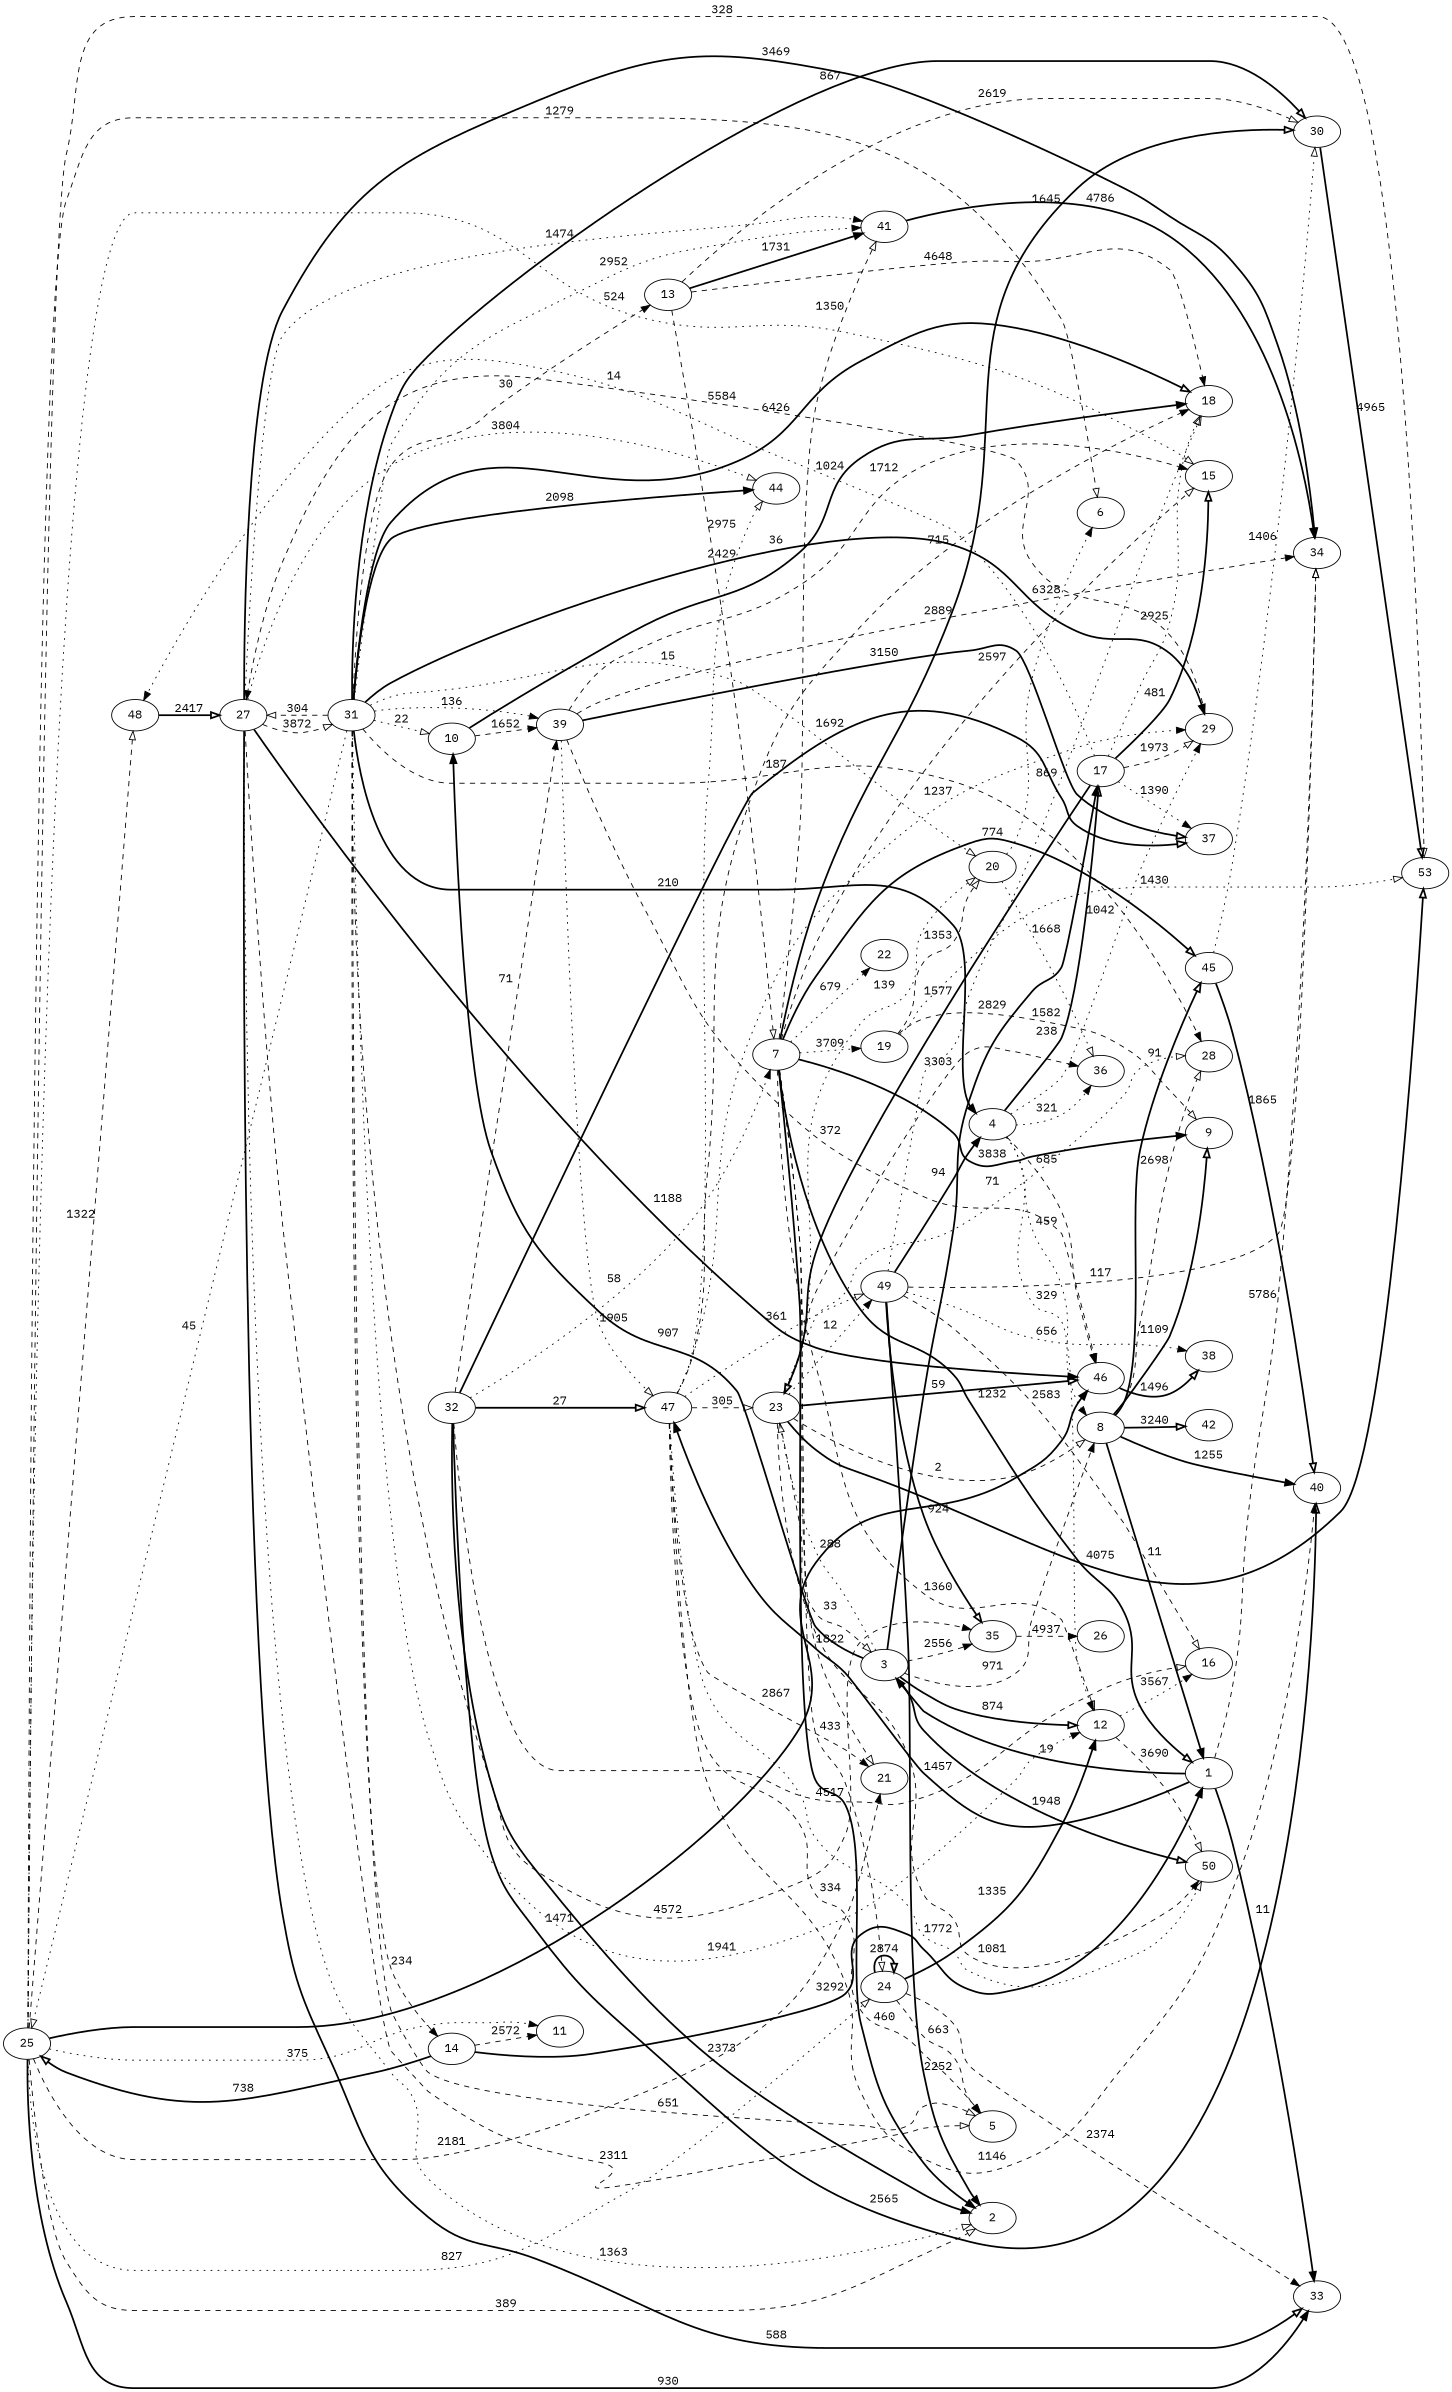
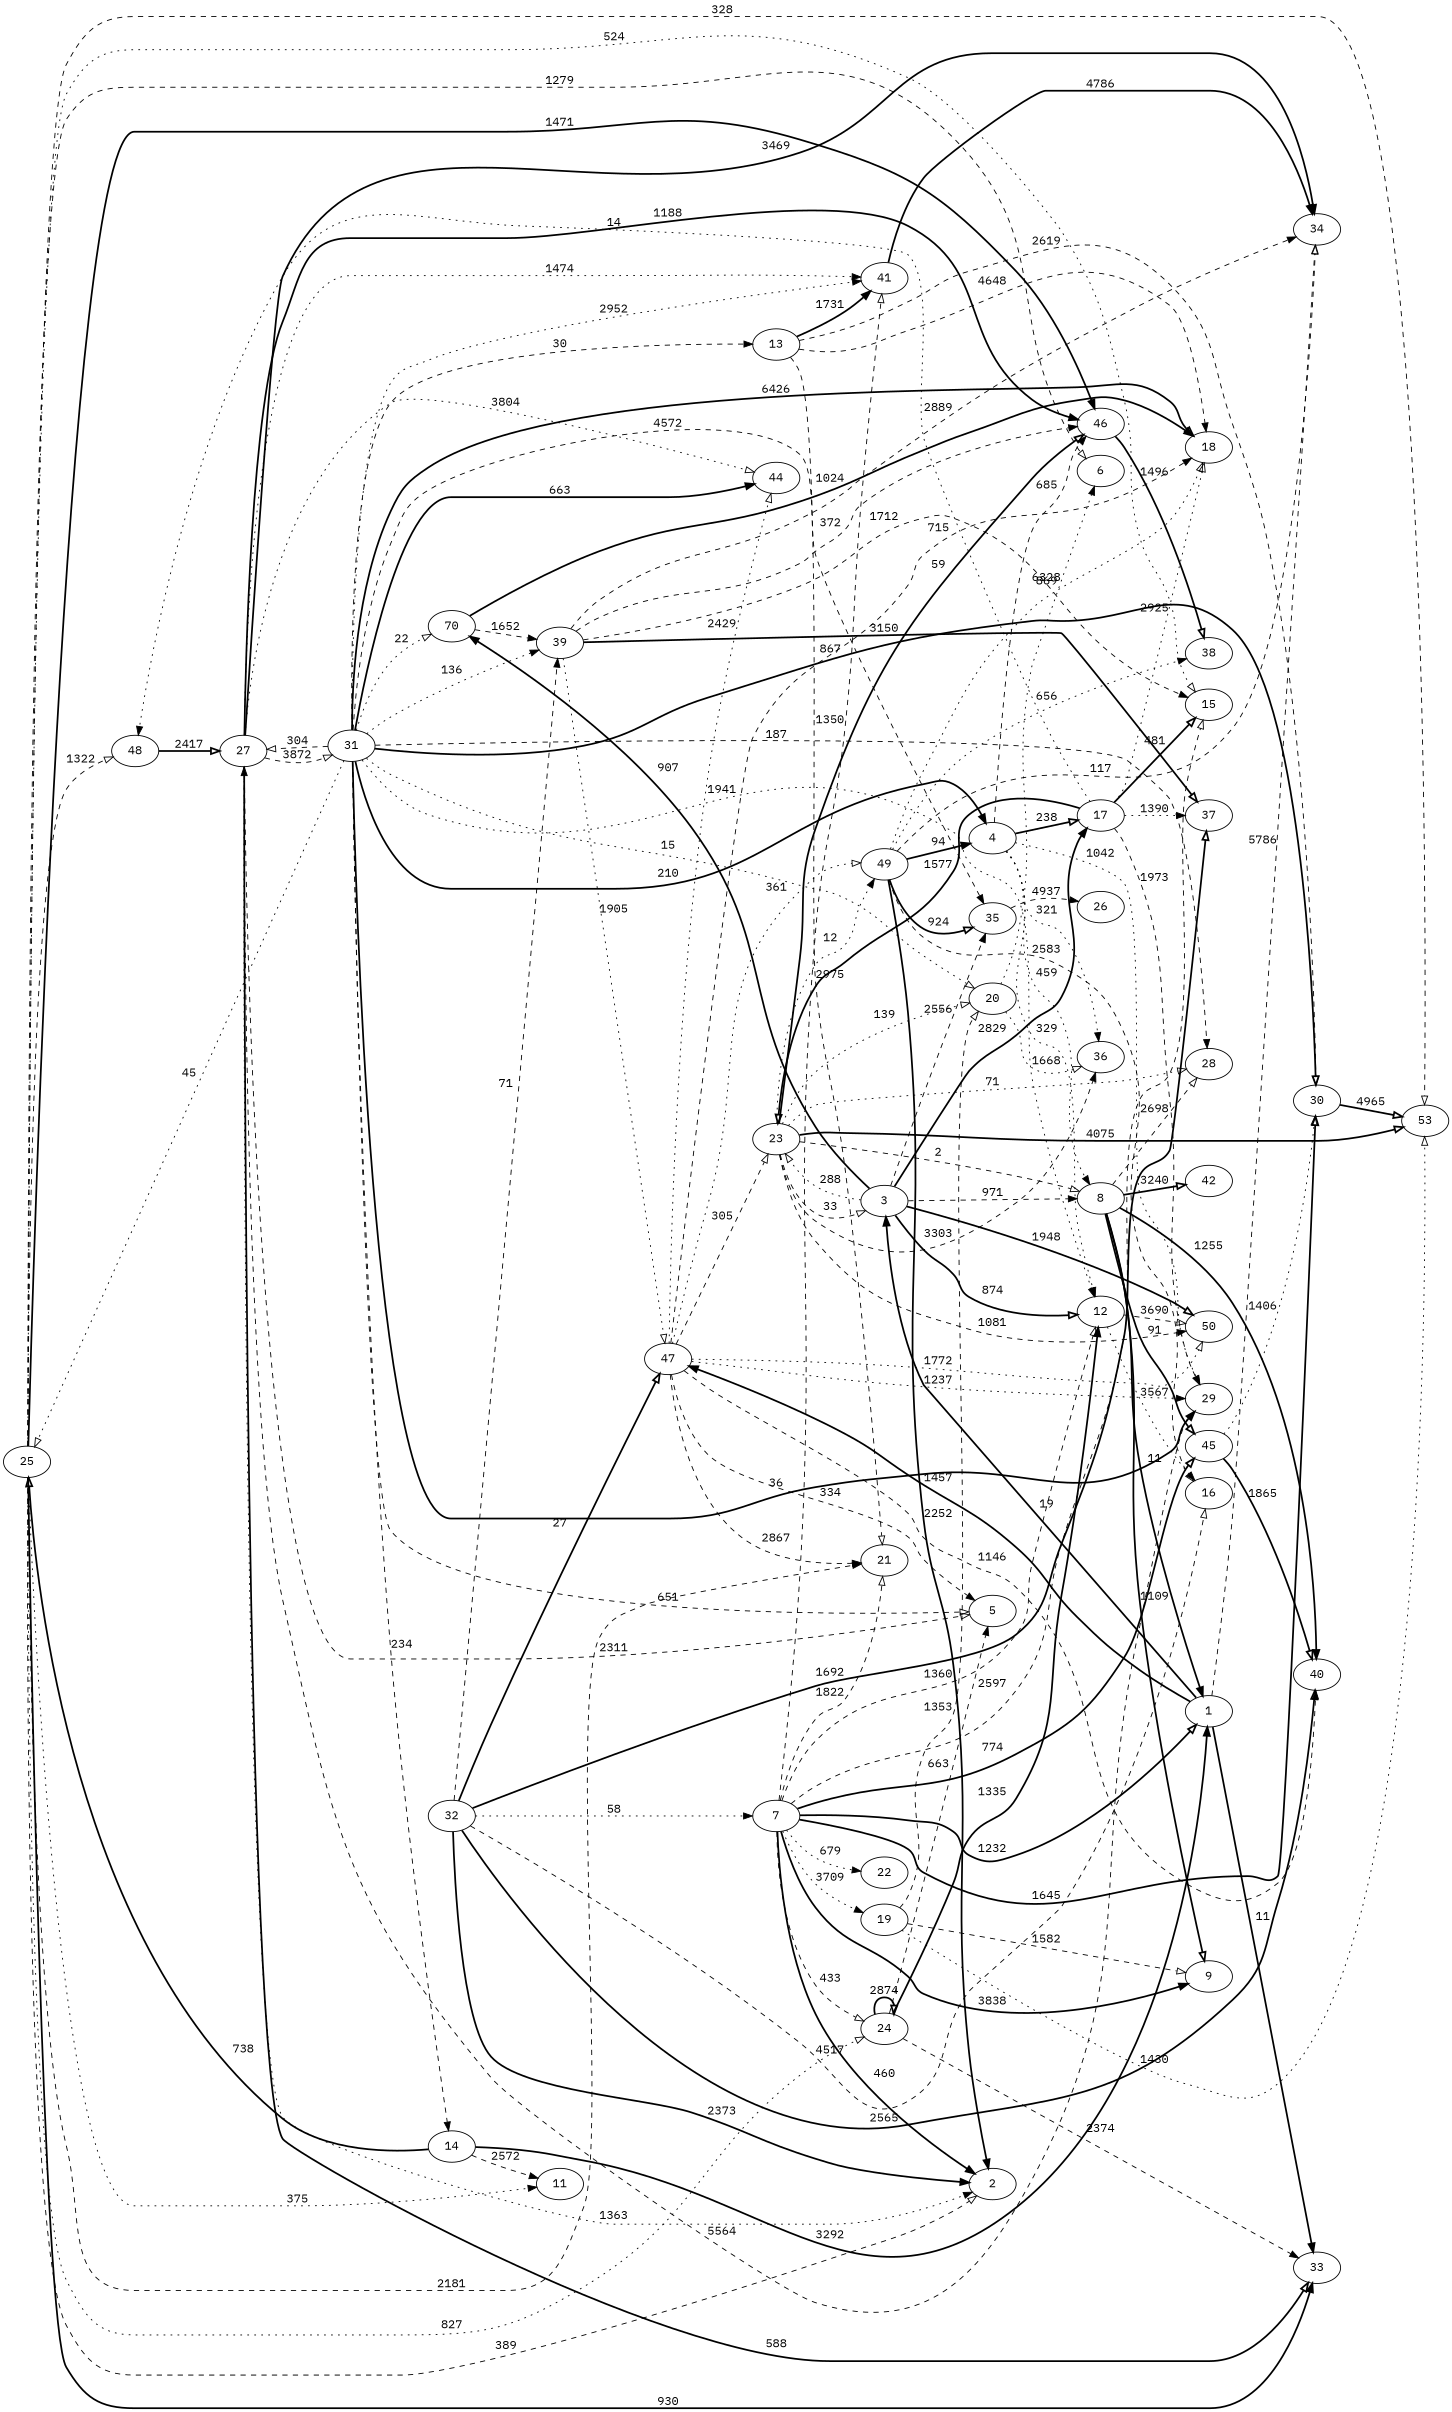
(722, 396) -> (722, 2232)
(560, 498) -> (560, 491)
(728, 651) -> (818, 1006)
(452, 739) -> (452, 626)
(287, 1752) -> (361, 2155)
